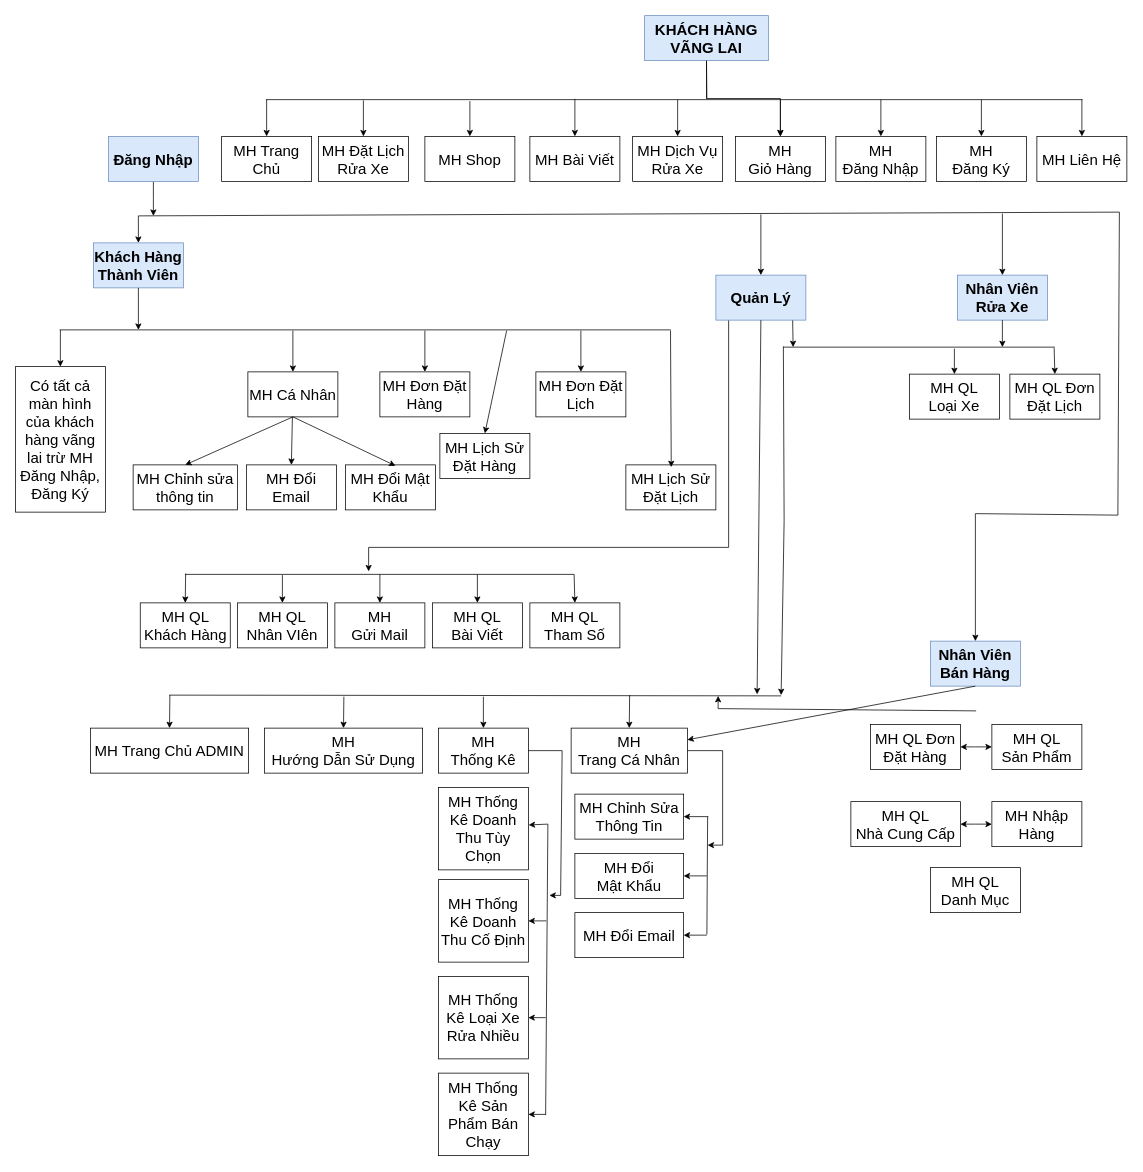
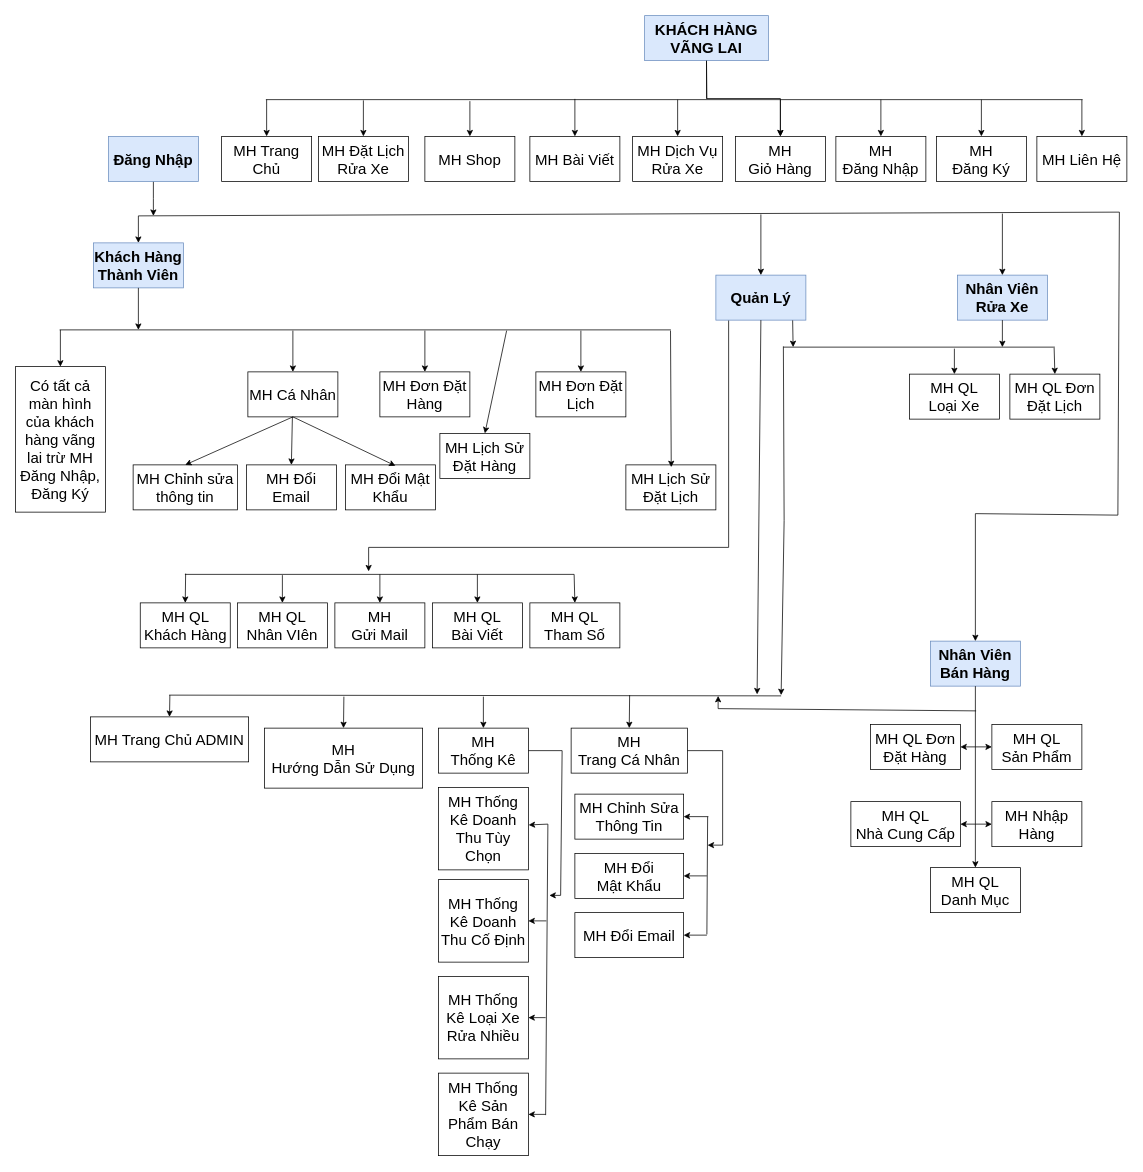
(769, 724) -> (975, 774)
(170, 750) -> (170, 739)
(344, 750) -> (344, 758)
